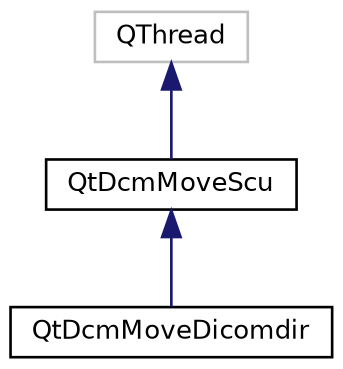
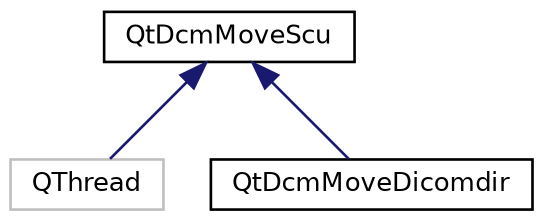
(171, 124) -> (149, 120)
